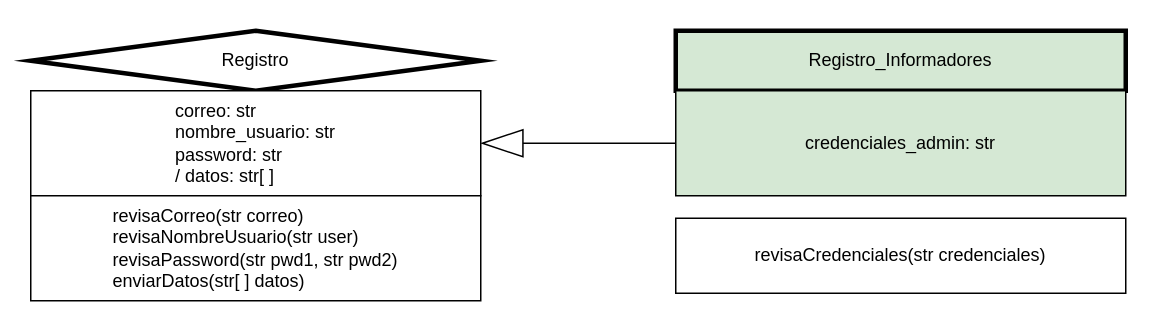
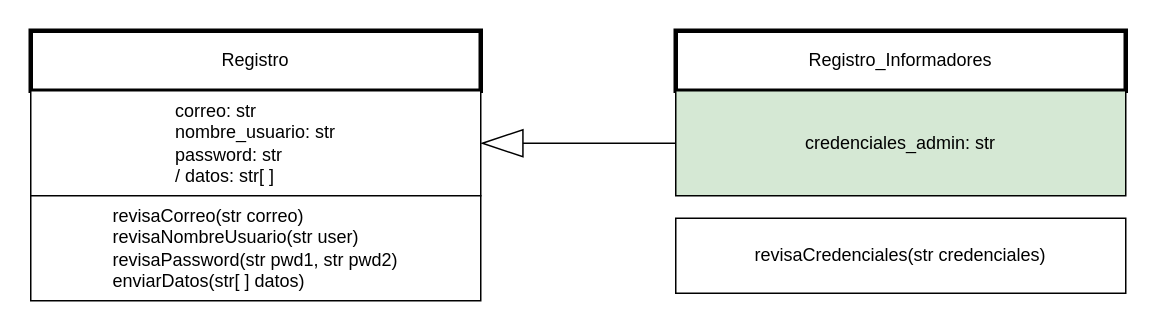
(256, 61) -> (256, 61)
(901, 61) -> (901, 61)
